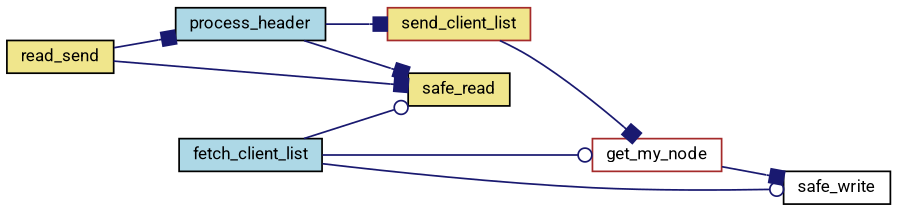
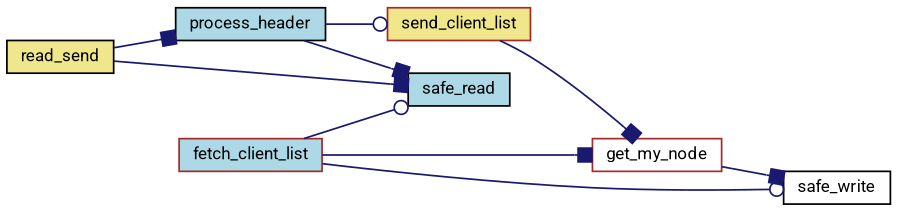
(348, 24) -> (349, 24)
(459, 90) -> (459, 90)
(251, 155) -> (251, 155)
(450, 155) -> (448, 155)
